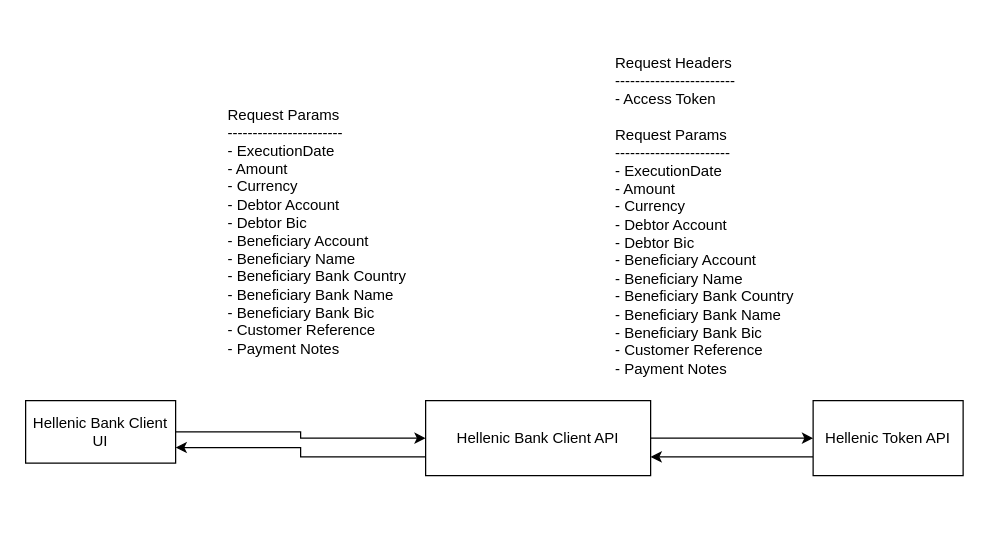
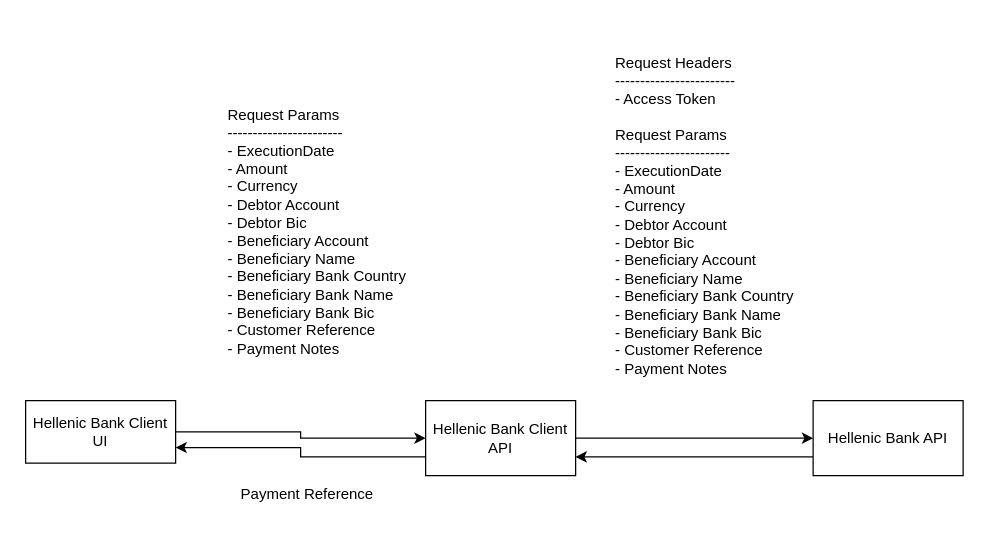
(538, 438) -> (501, 438)
(888, 438) -> (888, 438)
none -> (307, 494)
